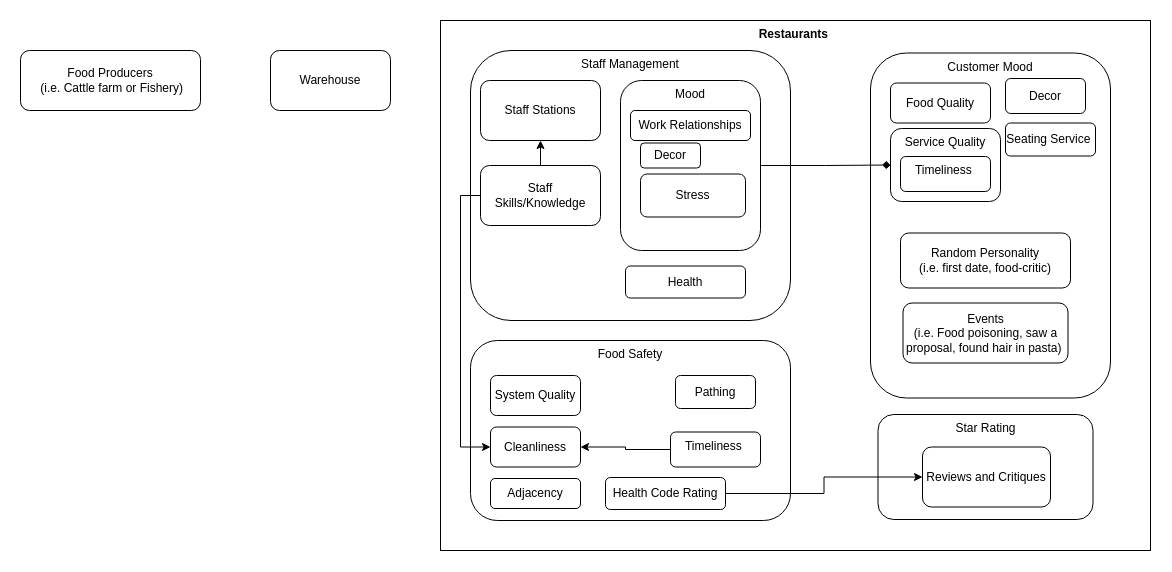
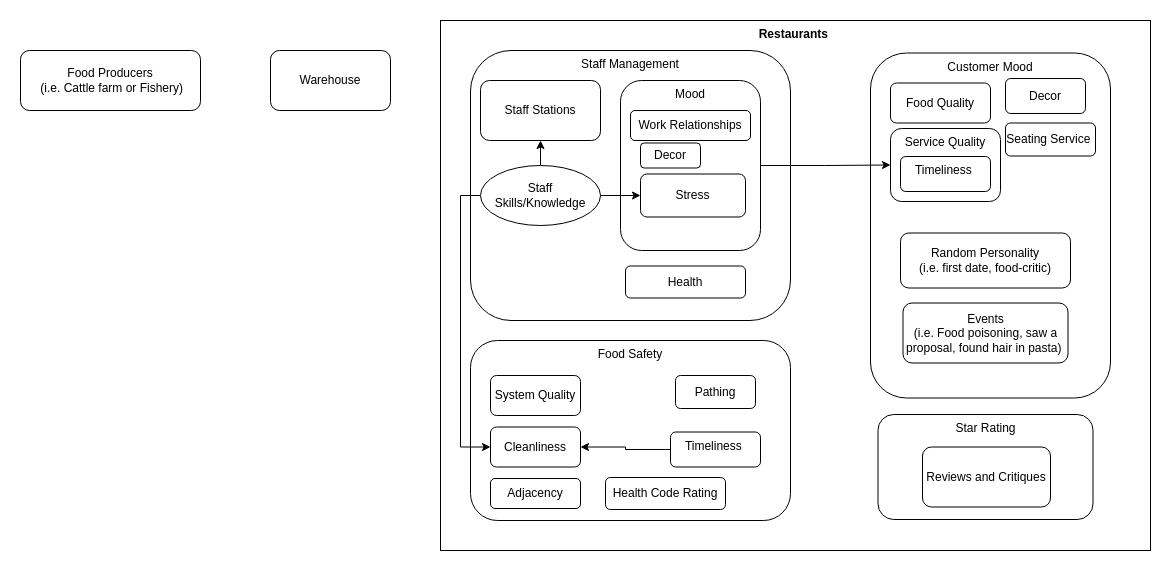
(881, 165) -> (882, 165)
(541, 196) -> (541, 196)
none -> (617, 196)
(824, 488) -> none
